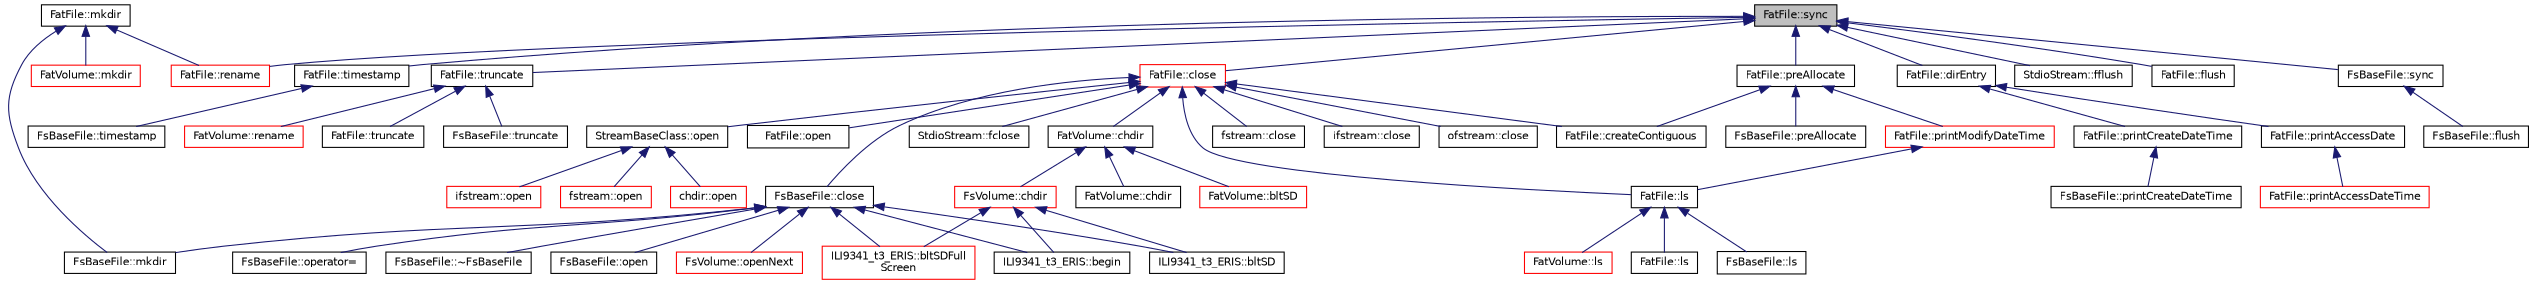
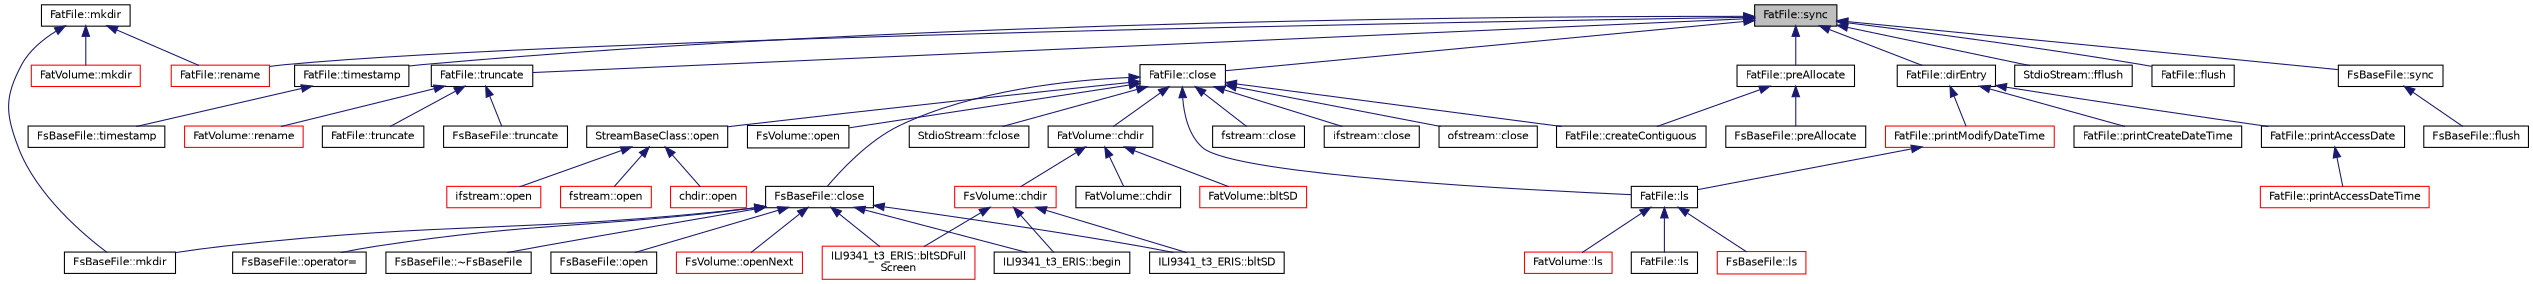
(1183, 76) -> (1183, 76)
(1888, 108) -> (1960, 111)
(798, 137) -> (798, 137)
(2146, 197) -> none
(1762, 263) -> (1762, 263)
